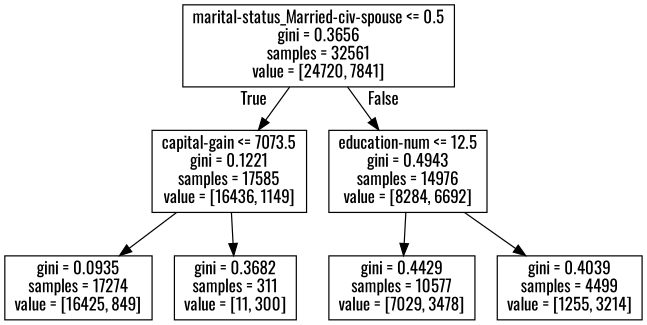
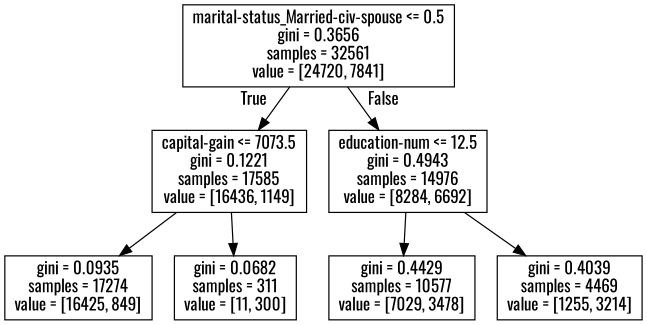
(235, 288) -> (235, 288)
(570, 288) -> (570, 288)
